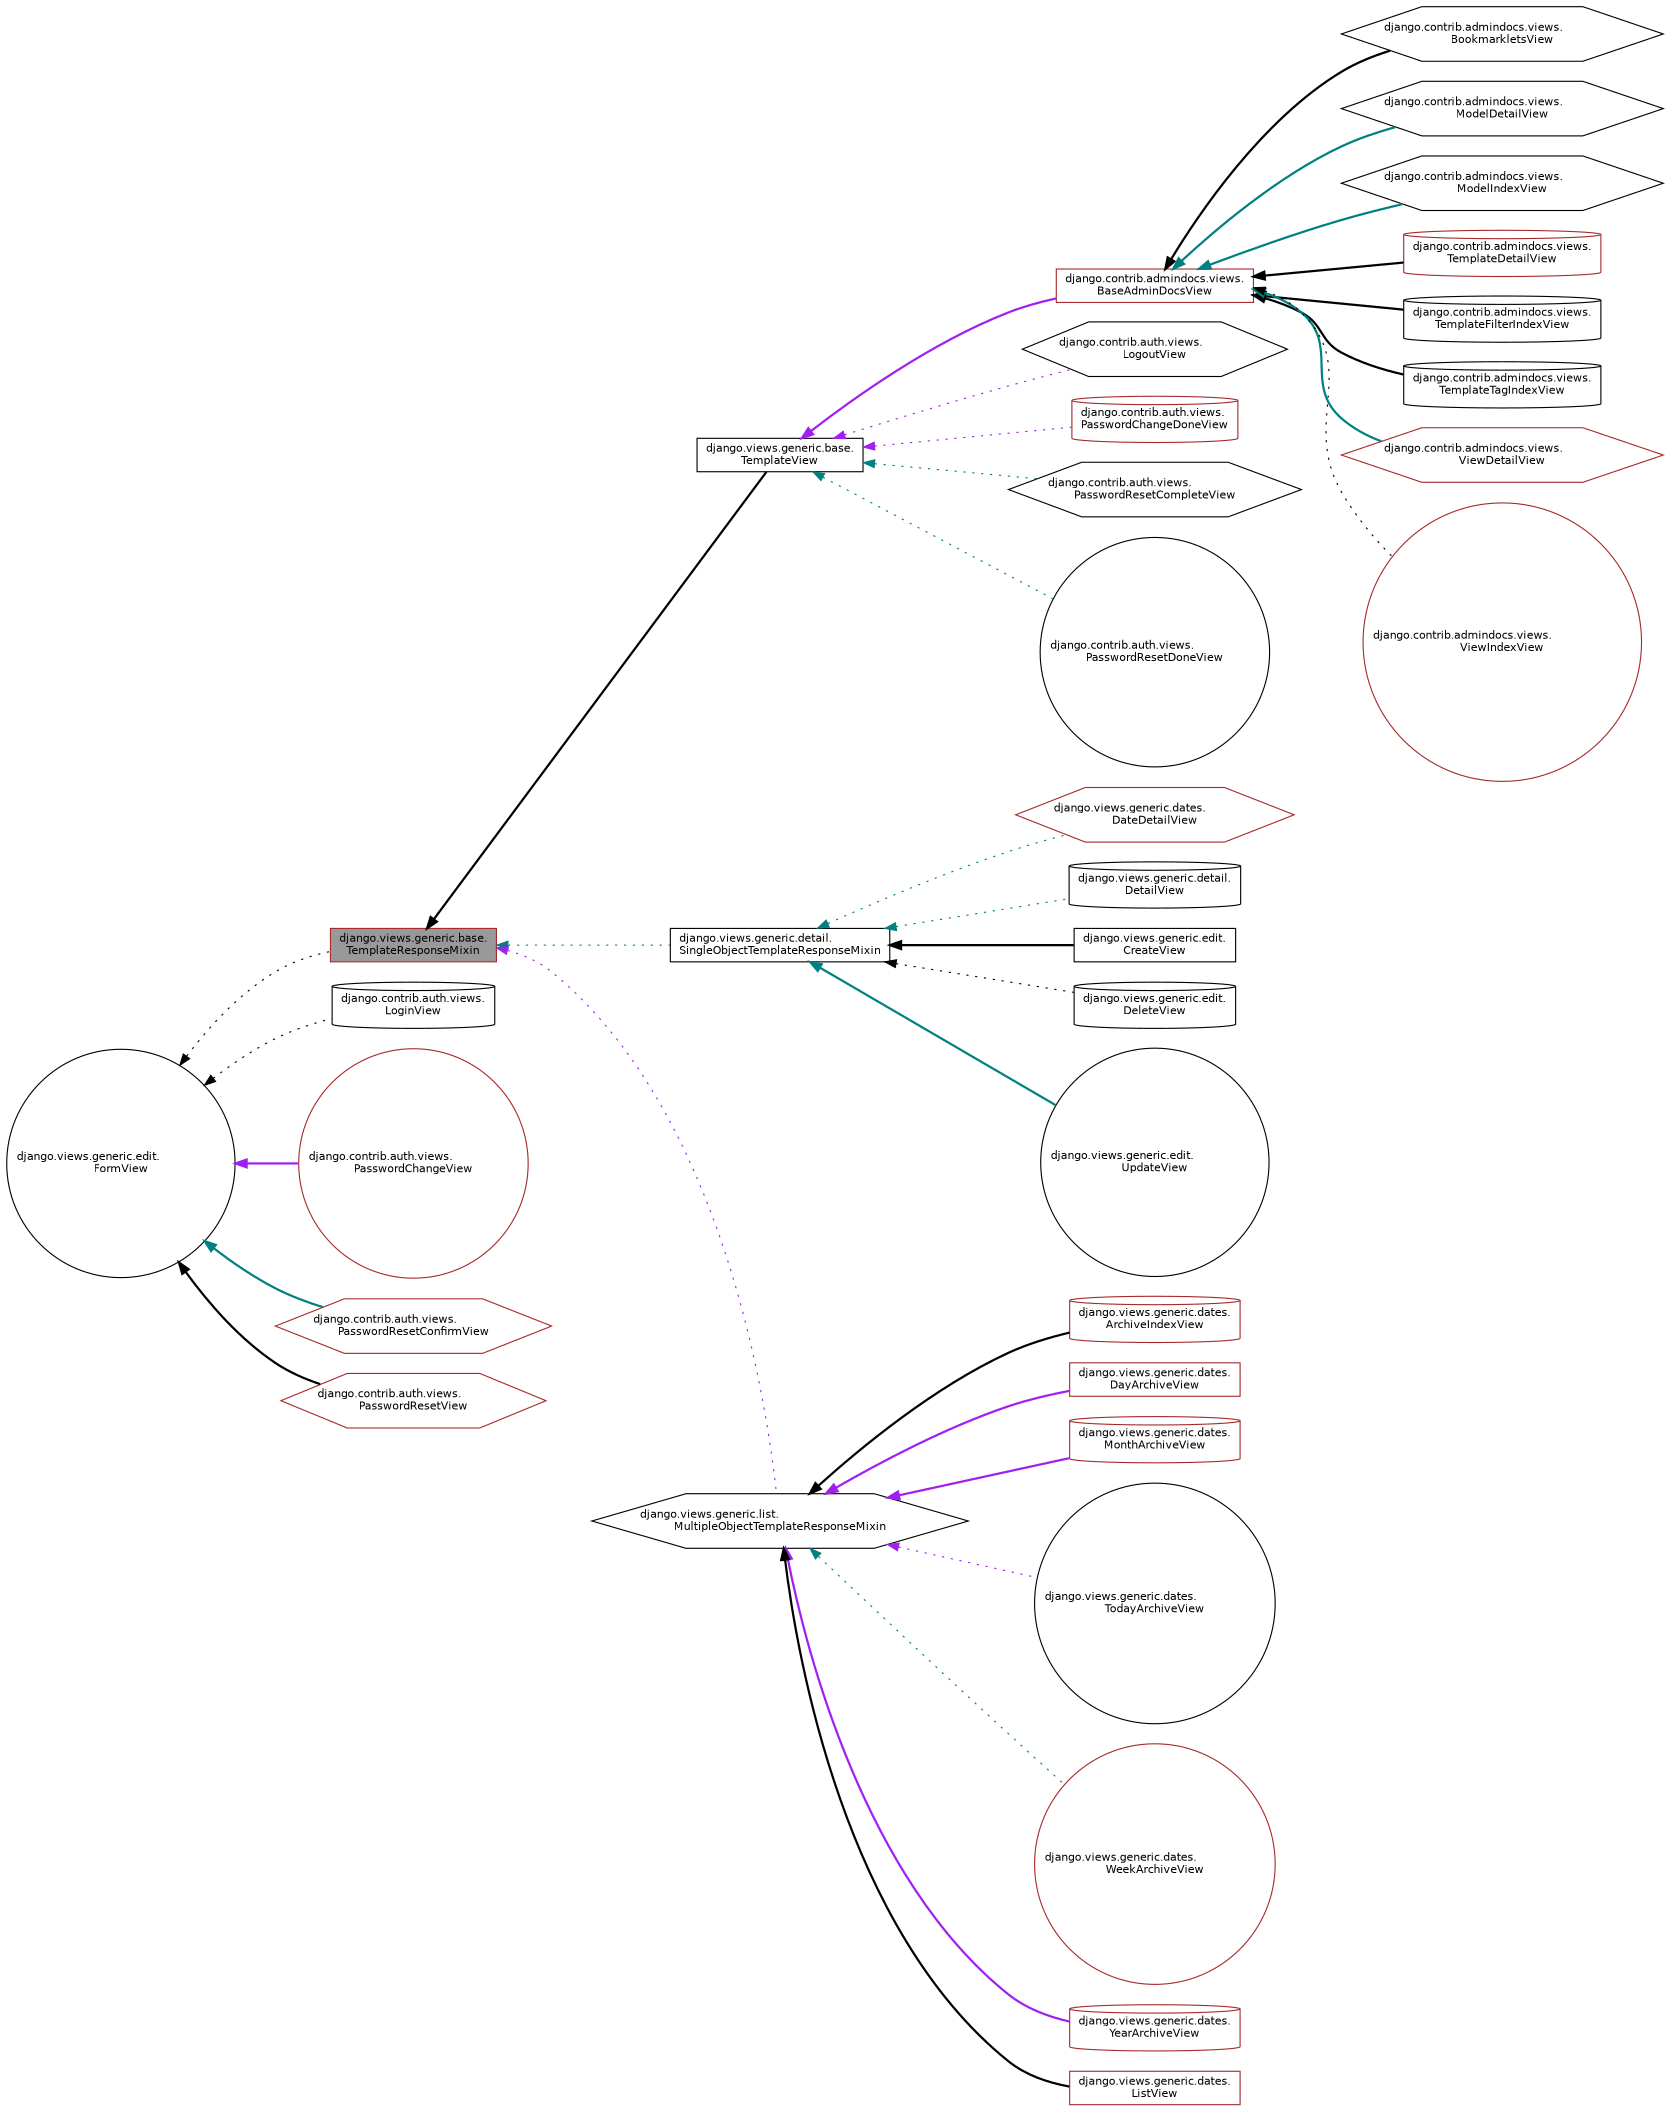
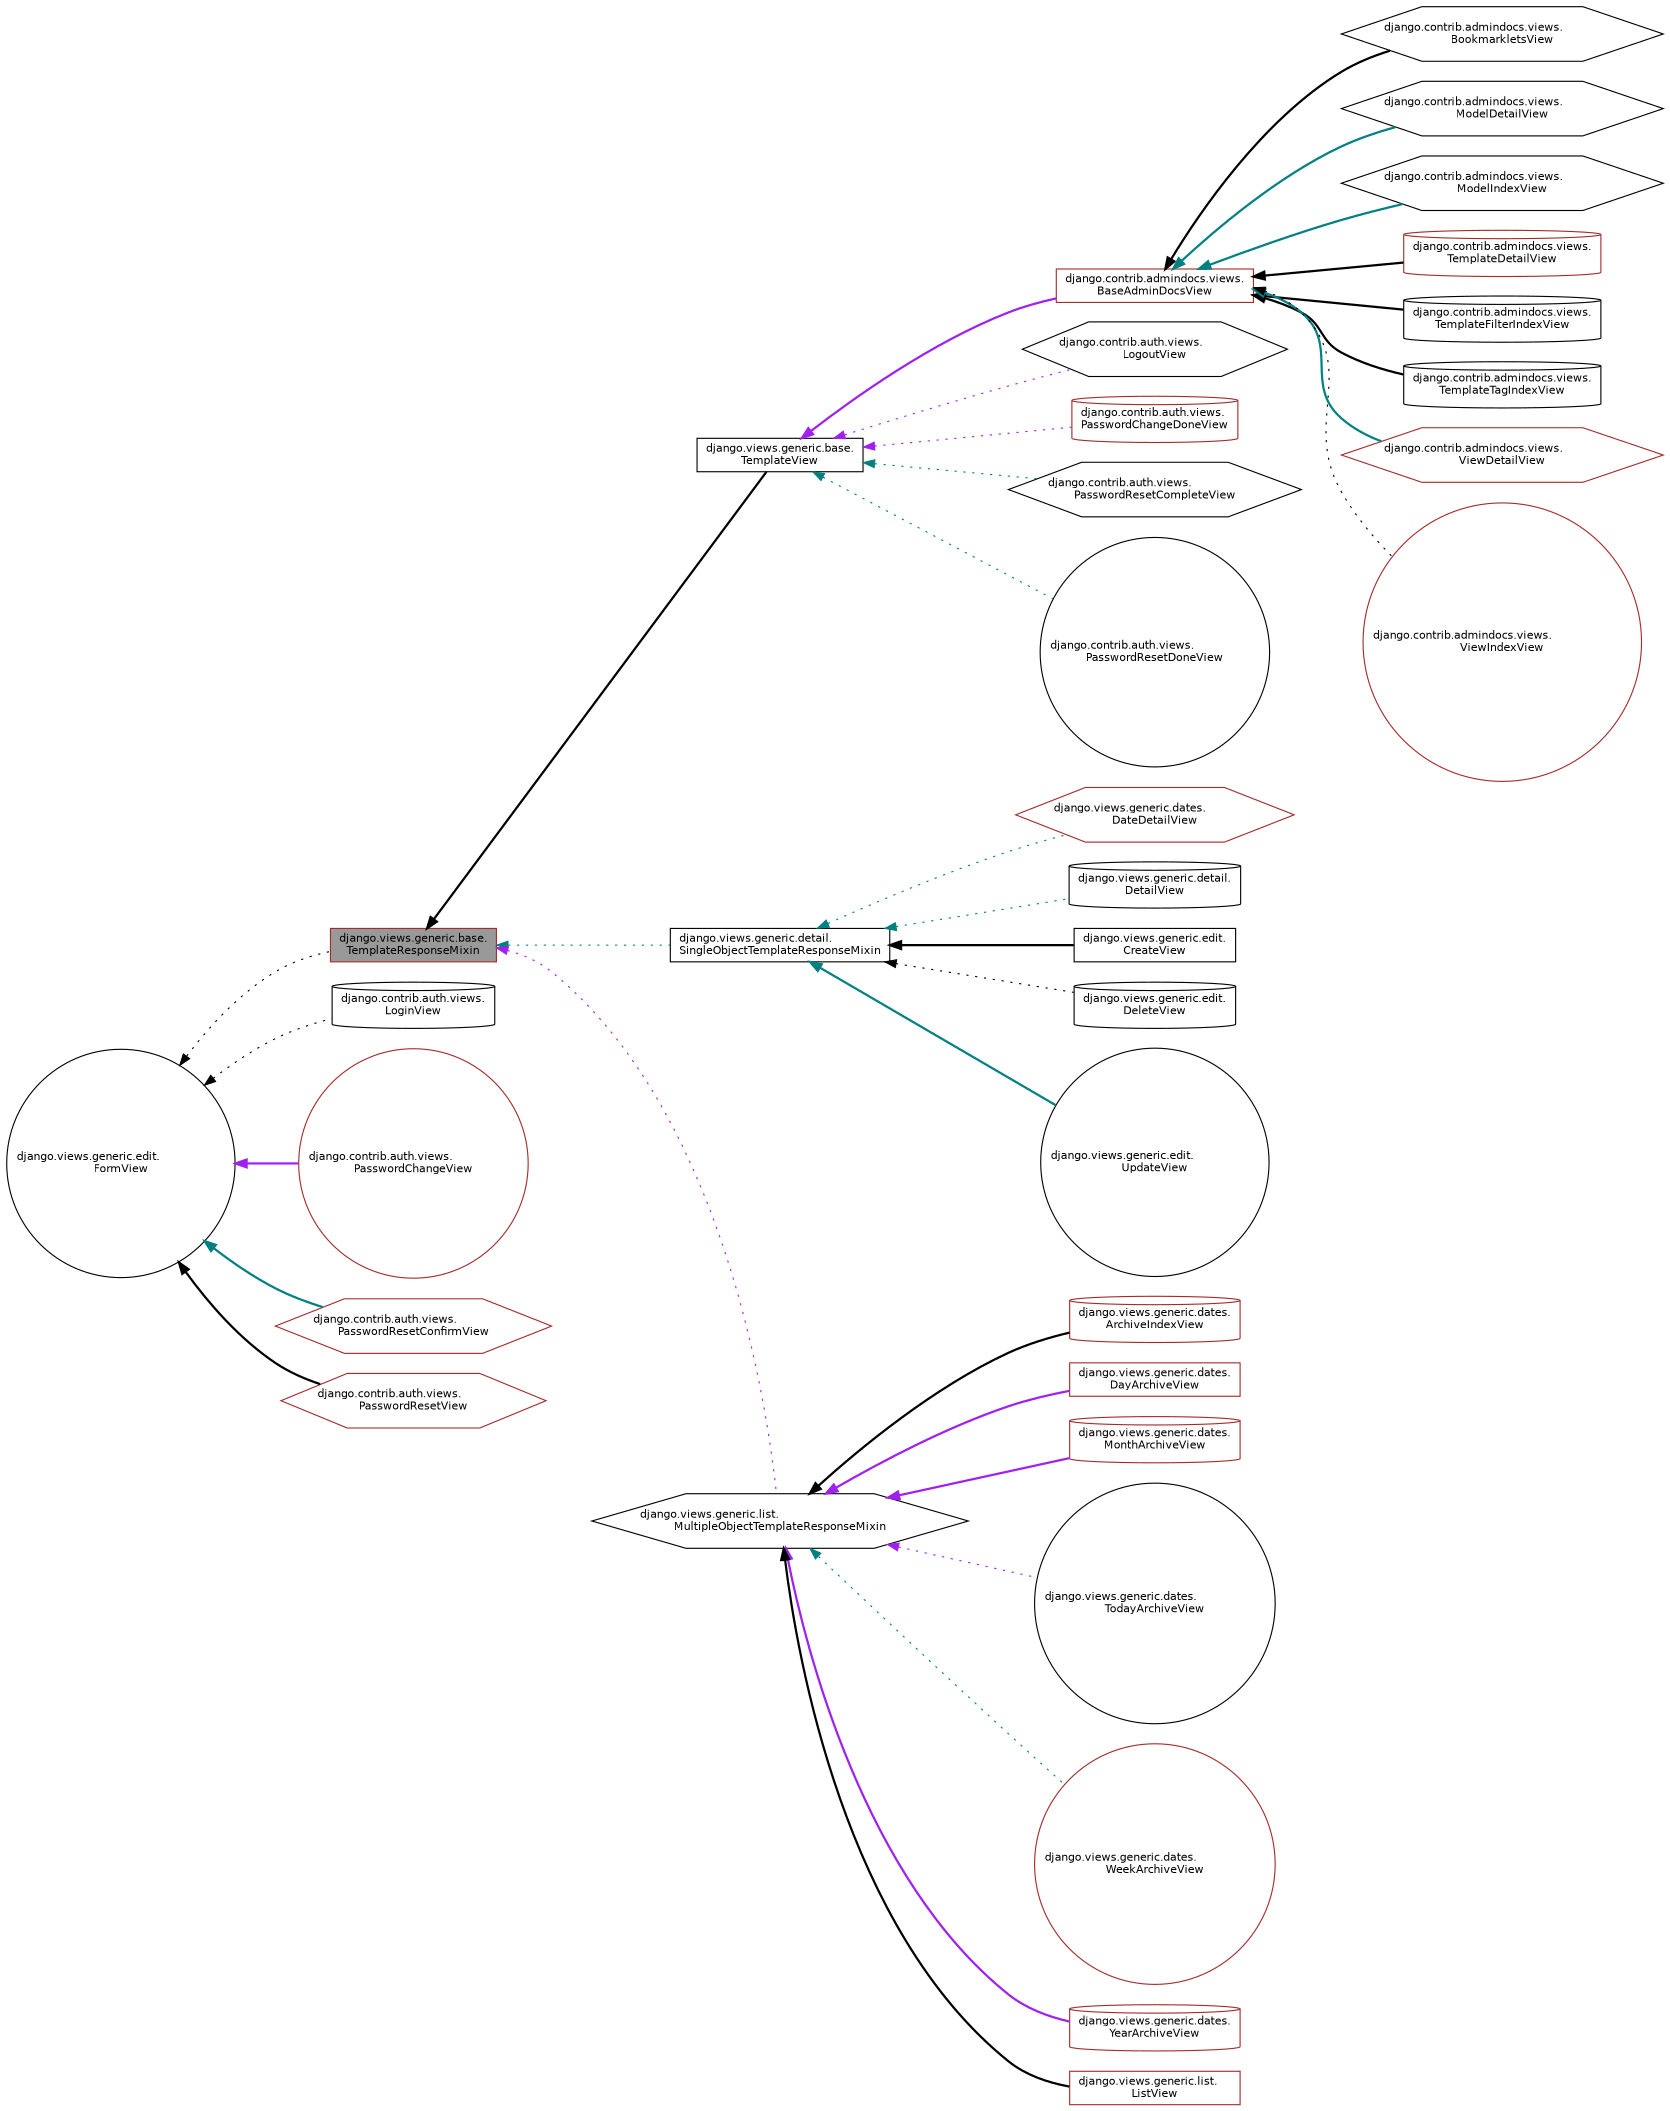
(1155, 2088) -> (1155, 2088)
